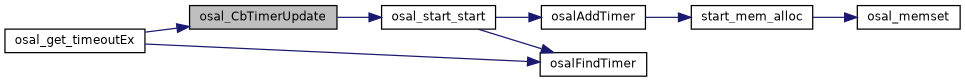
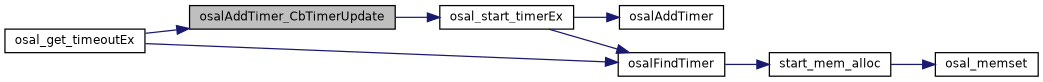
(263, 17) -> (292, 17)
(439, 17) -> (507, 17)
(662, 17) -> (741, 64)
